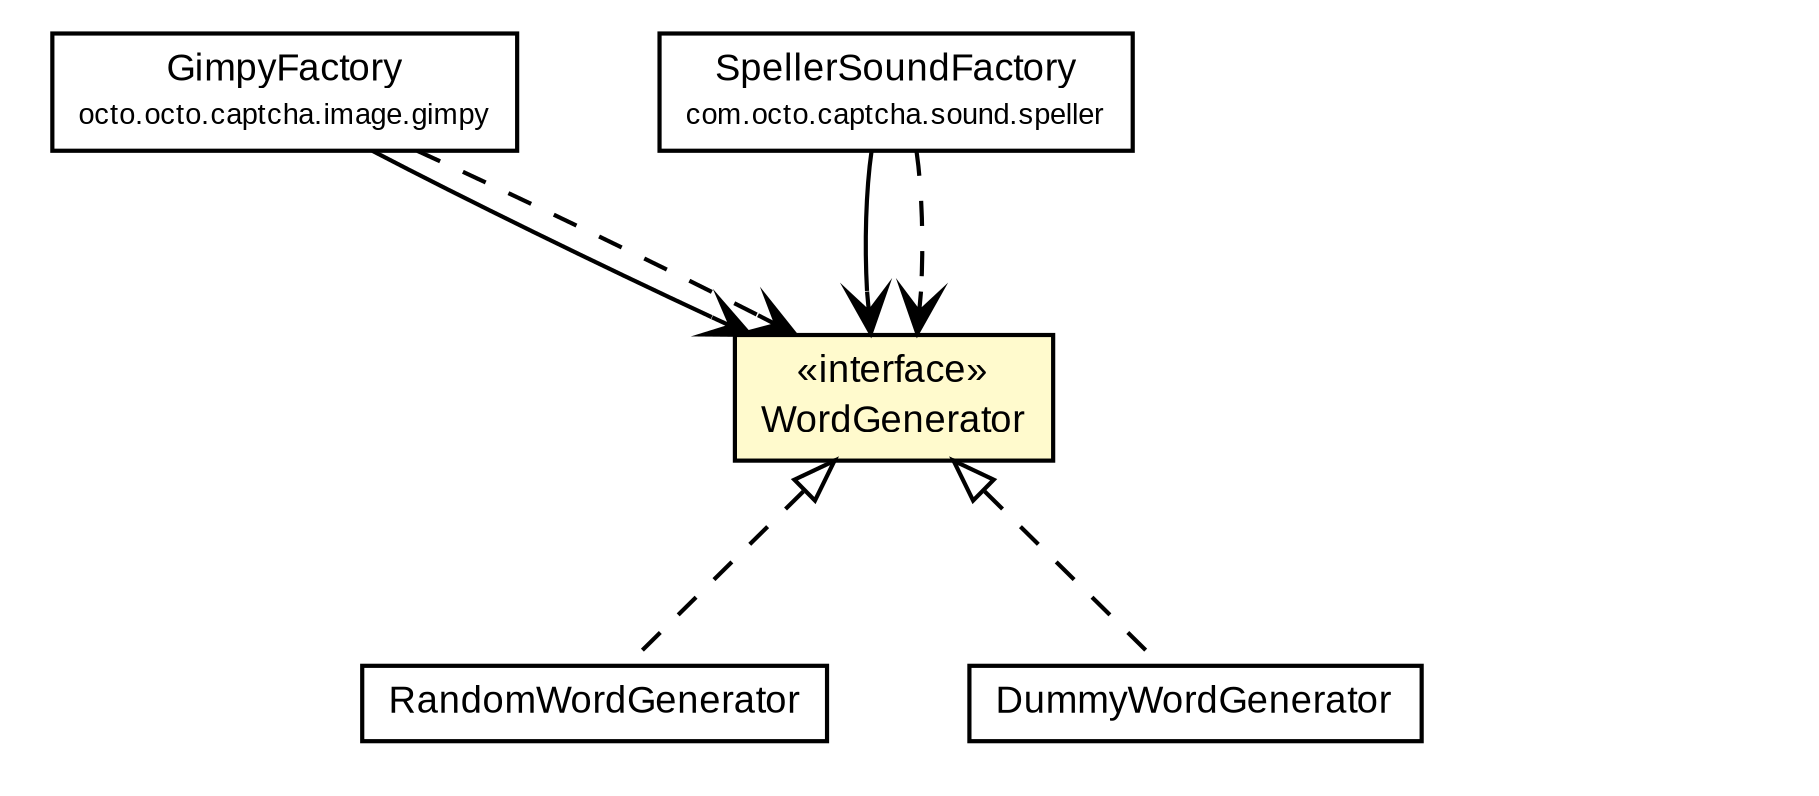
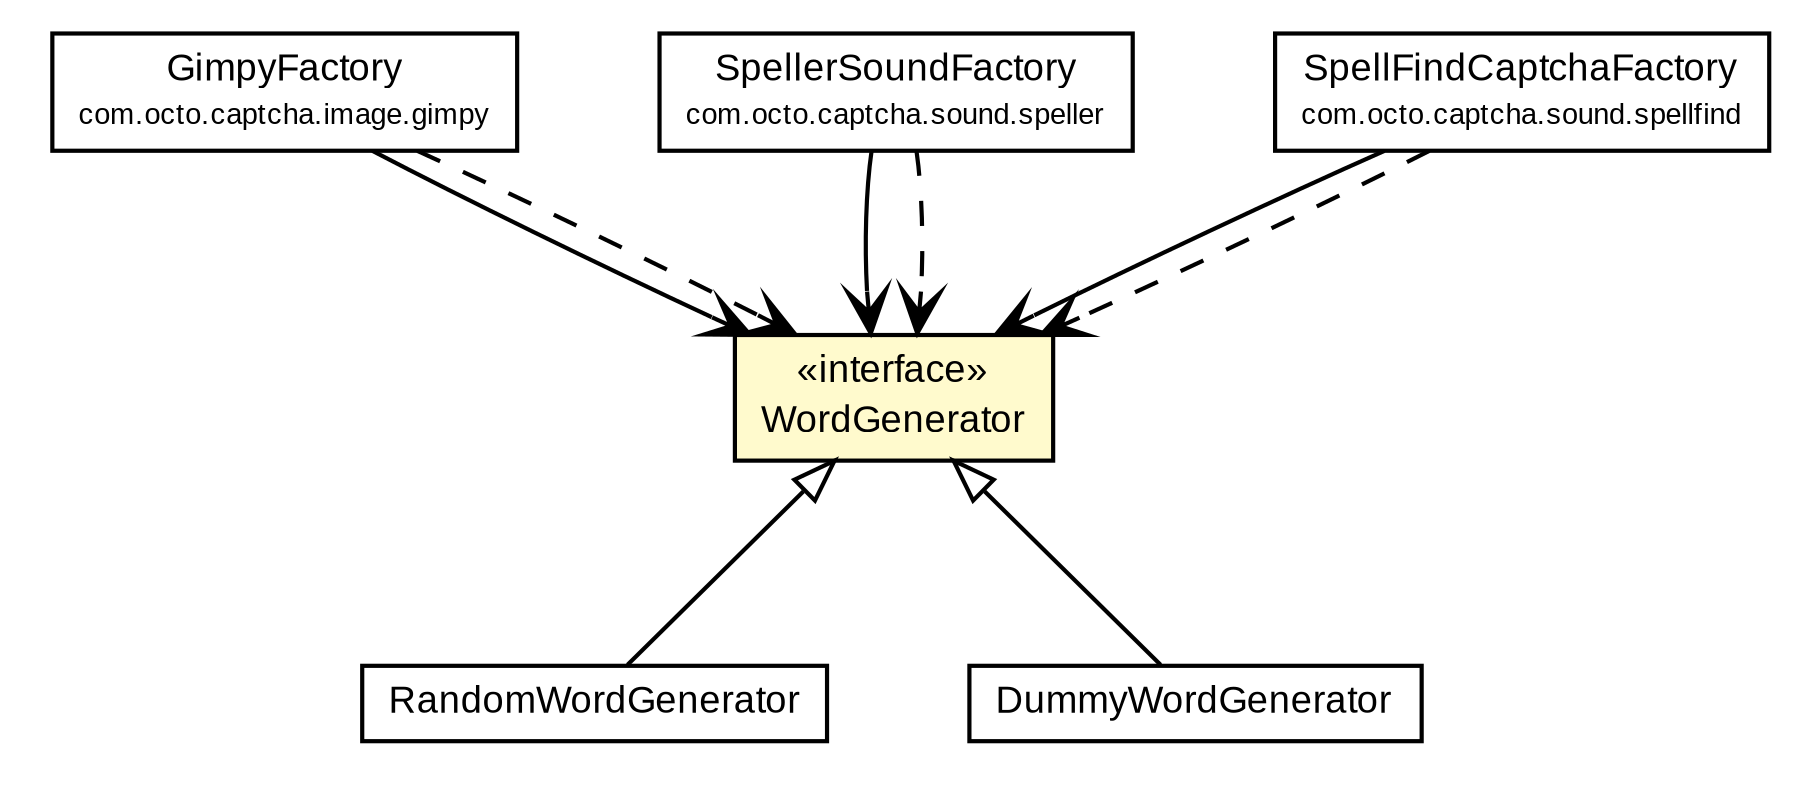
none -> (1522, 92)
(285, 115) -> (285, 115)
(715, 578) -> (715, 578)
(1073, 578) -> (1073, 578)
